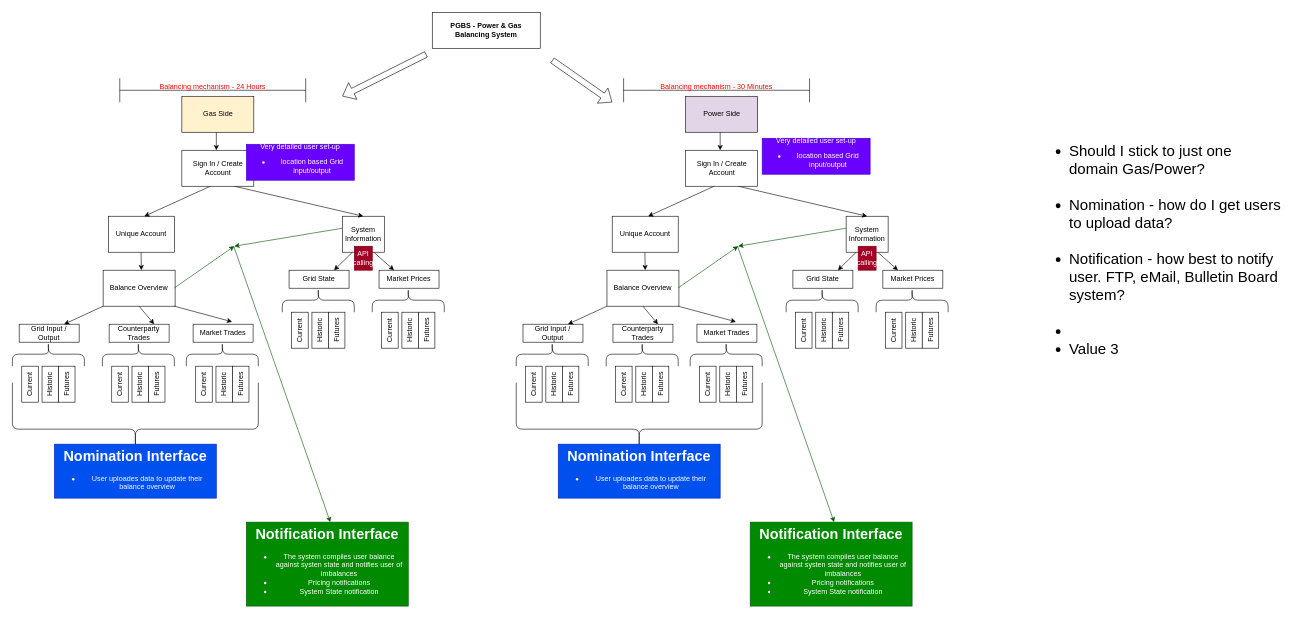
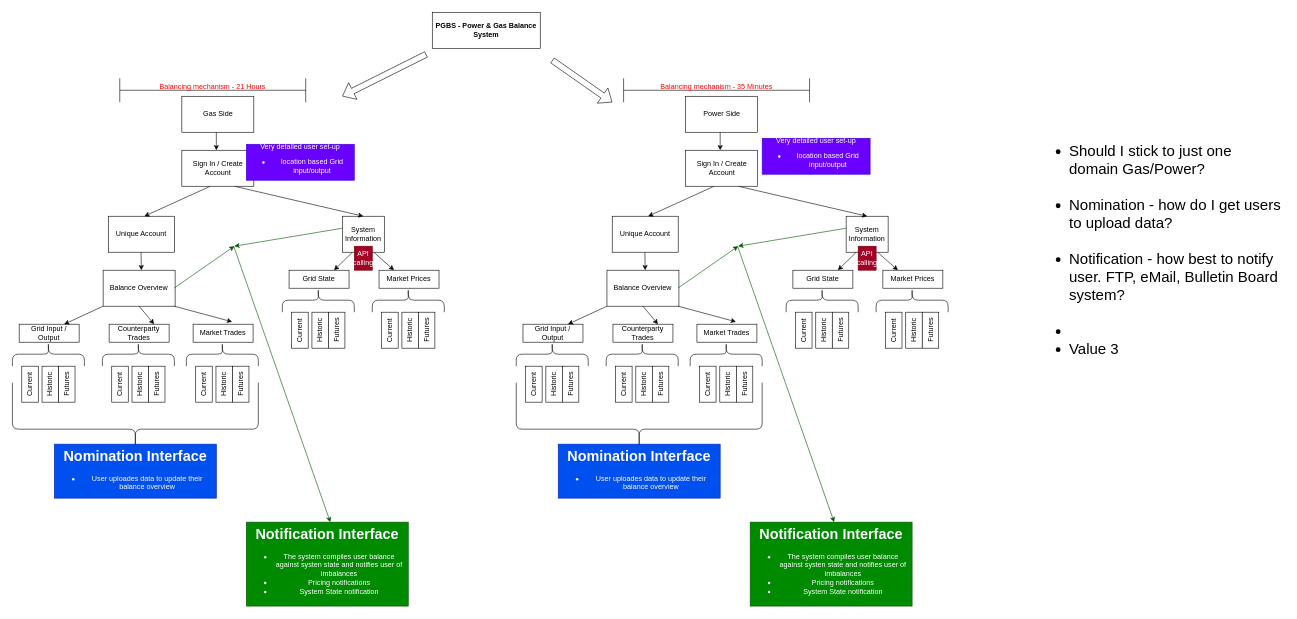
(486, 30) -> (486, 30)
(213, 87) -> (213, 87)
(717, 87) -> (717, 87)
(218, 114) -> (218, 114)
(722, 114) -> (722, 114)
